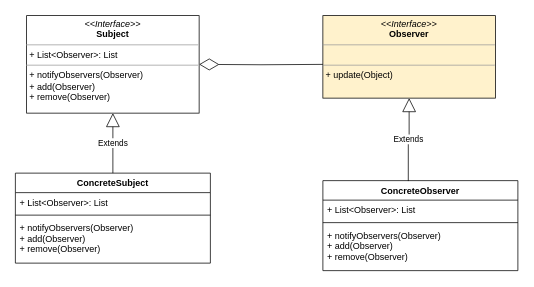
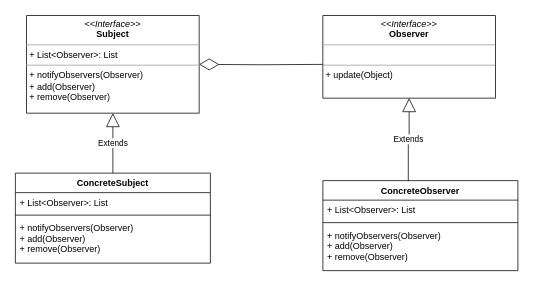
(409, 57) -> (409, 57)
